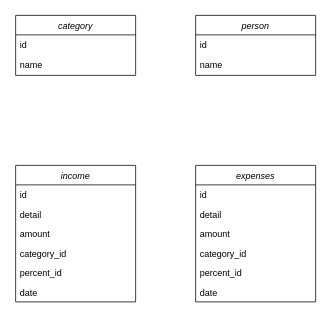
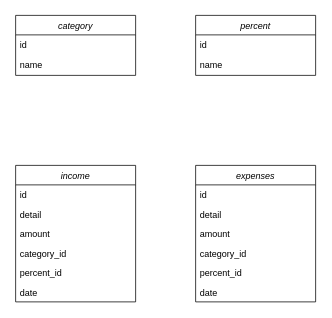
(255, 26) -> (255, 26)
